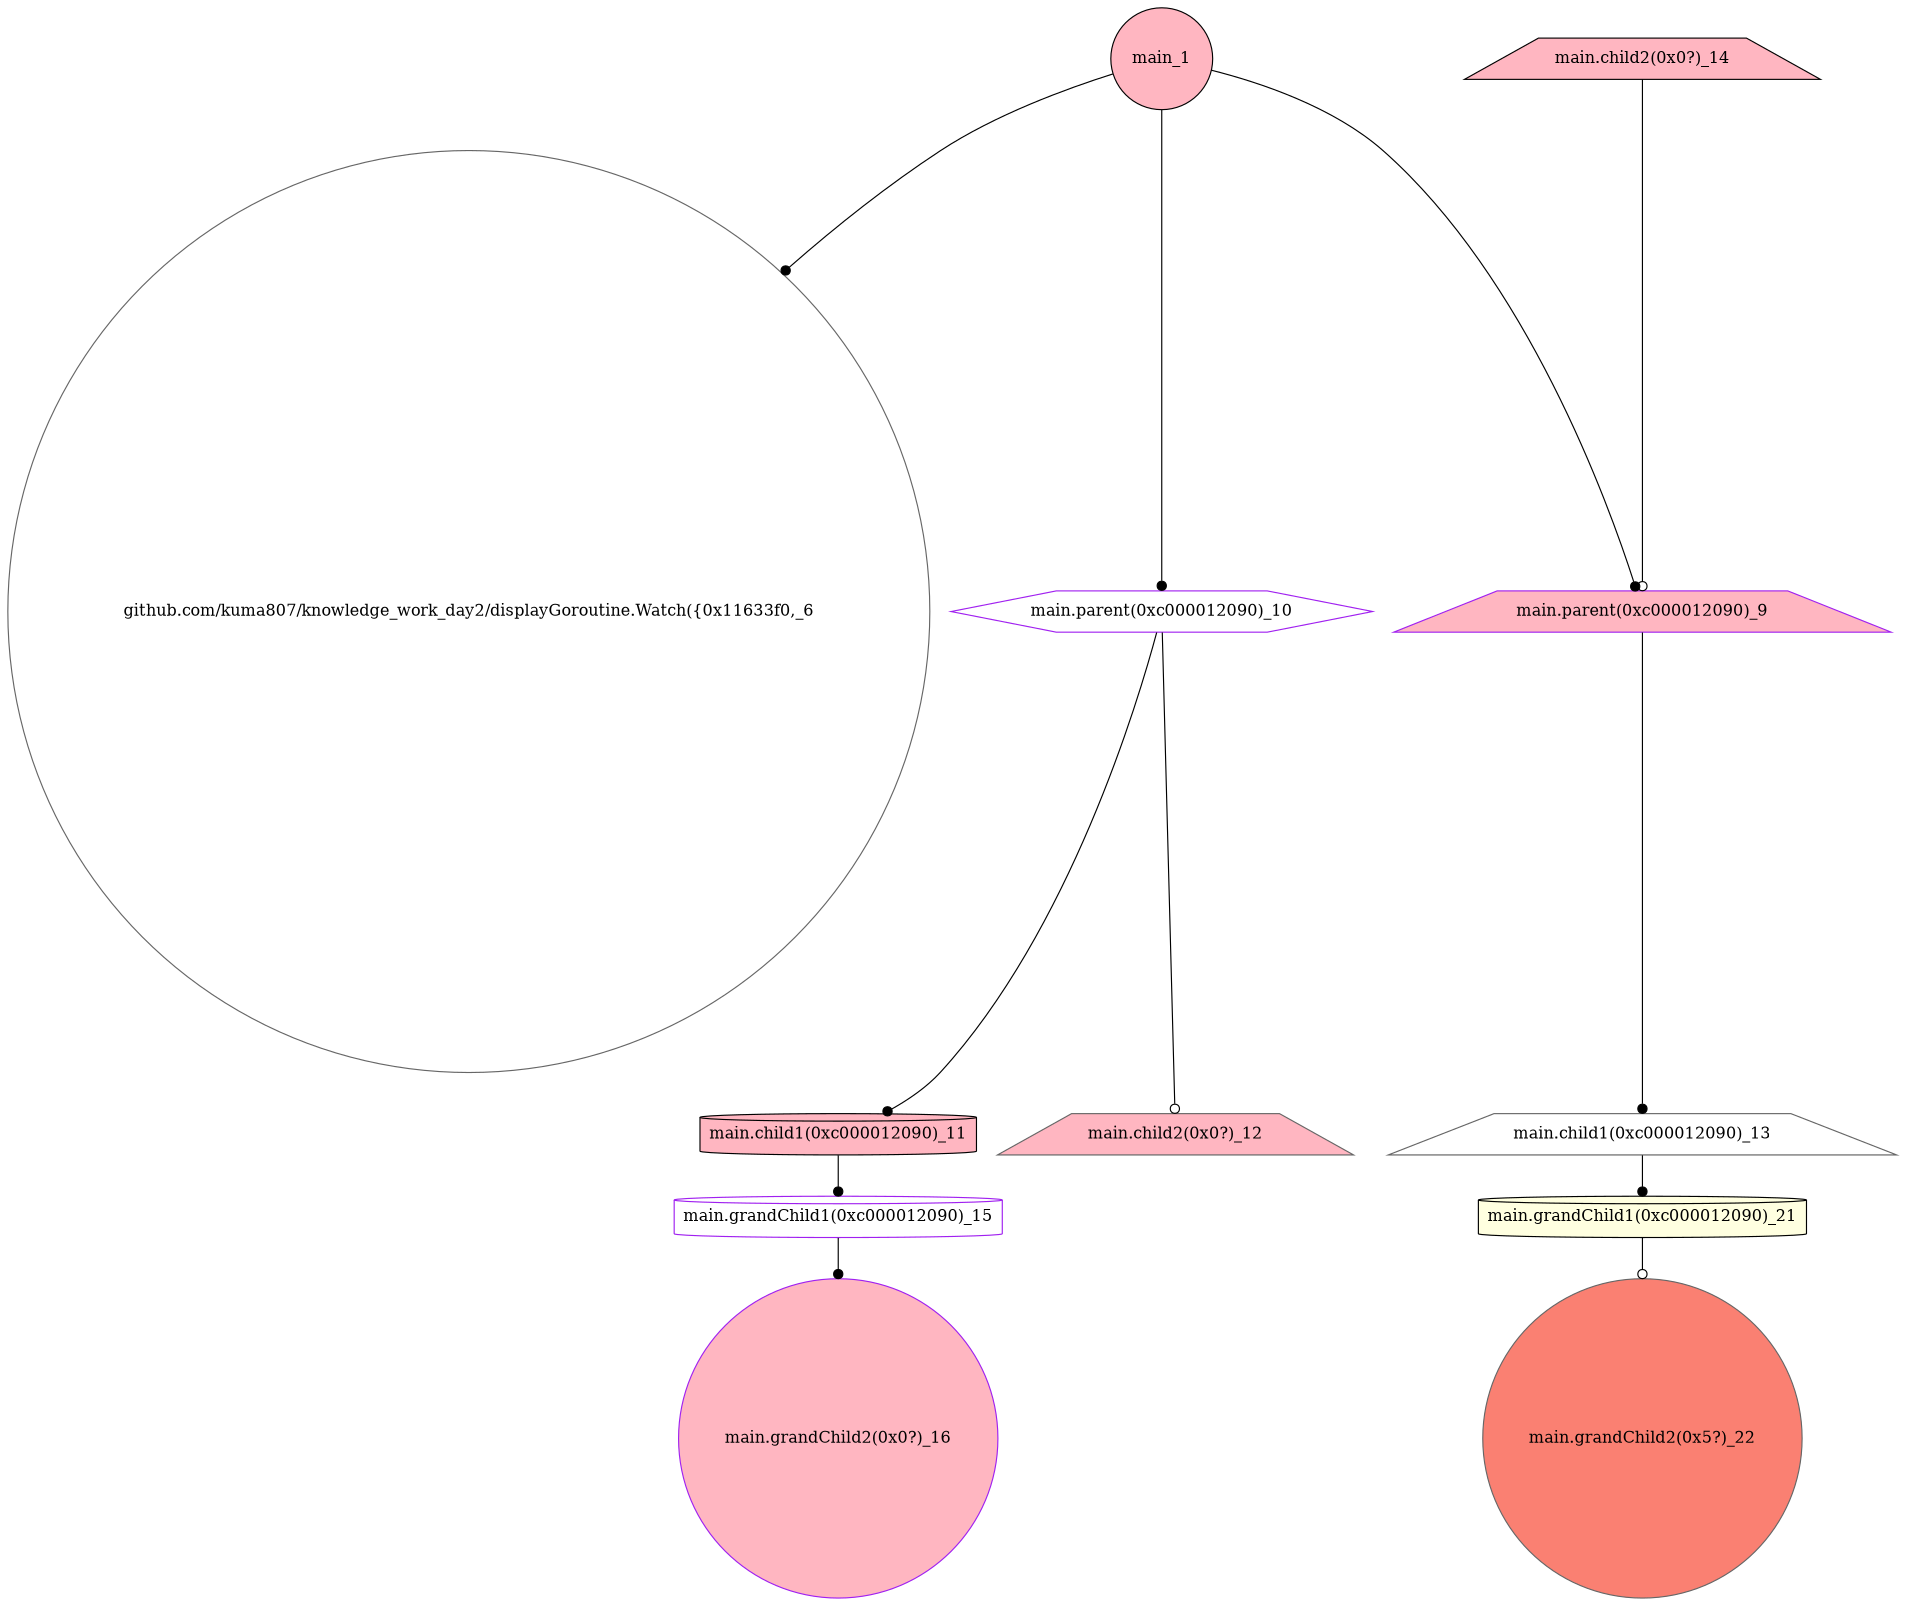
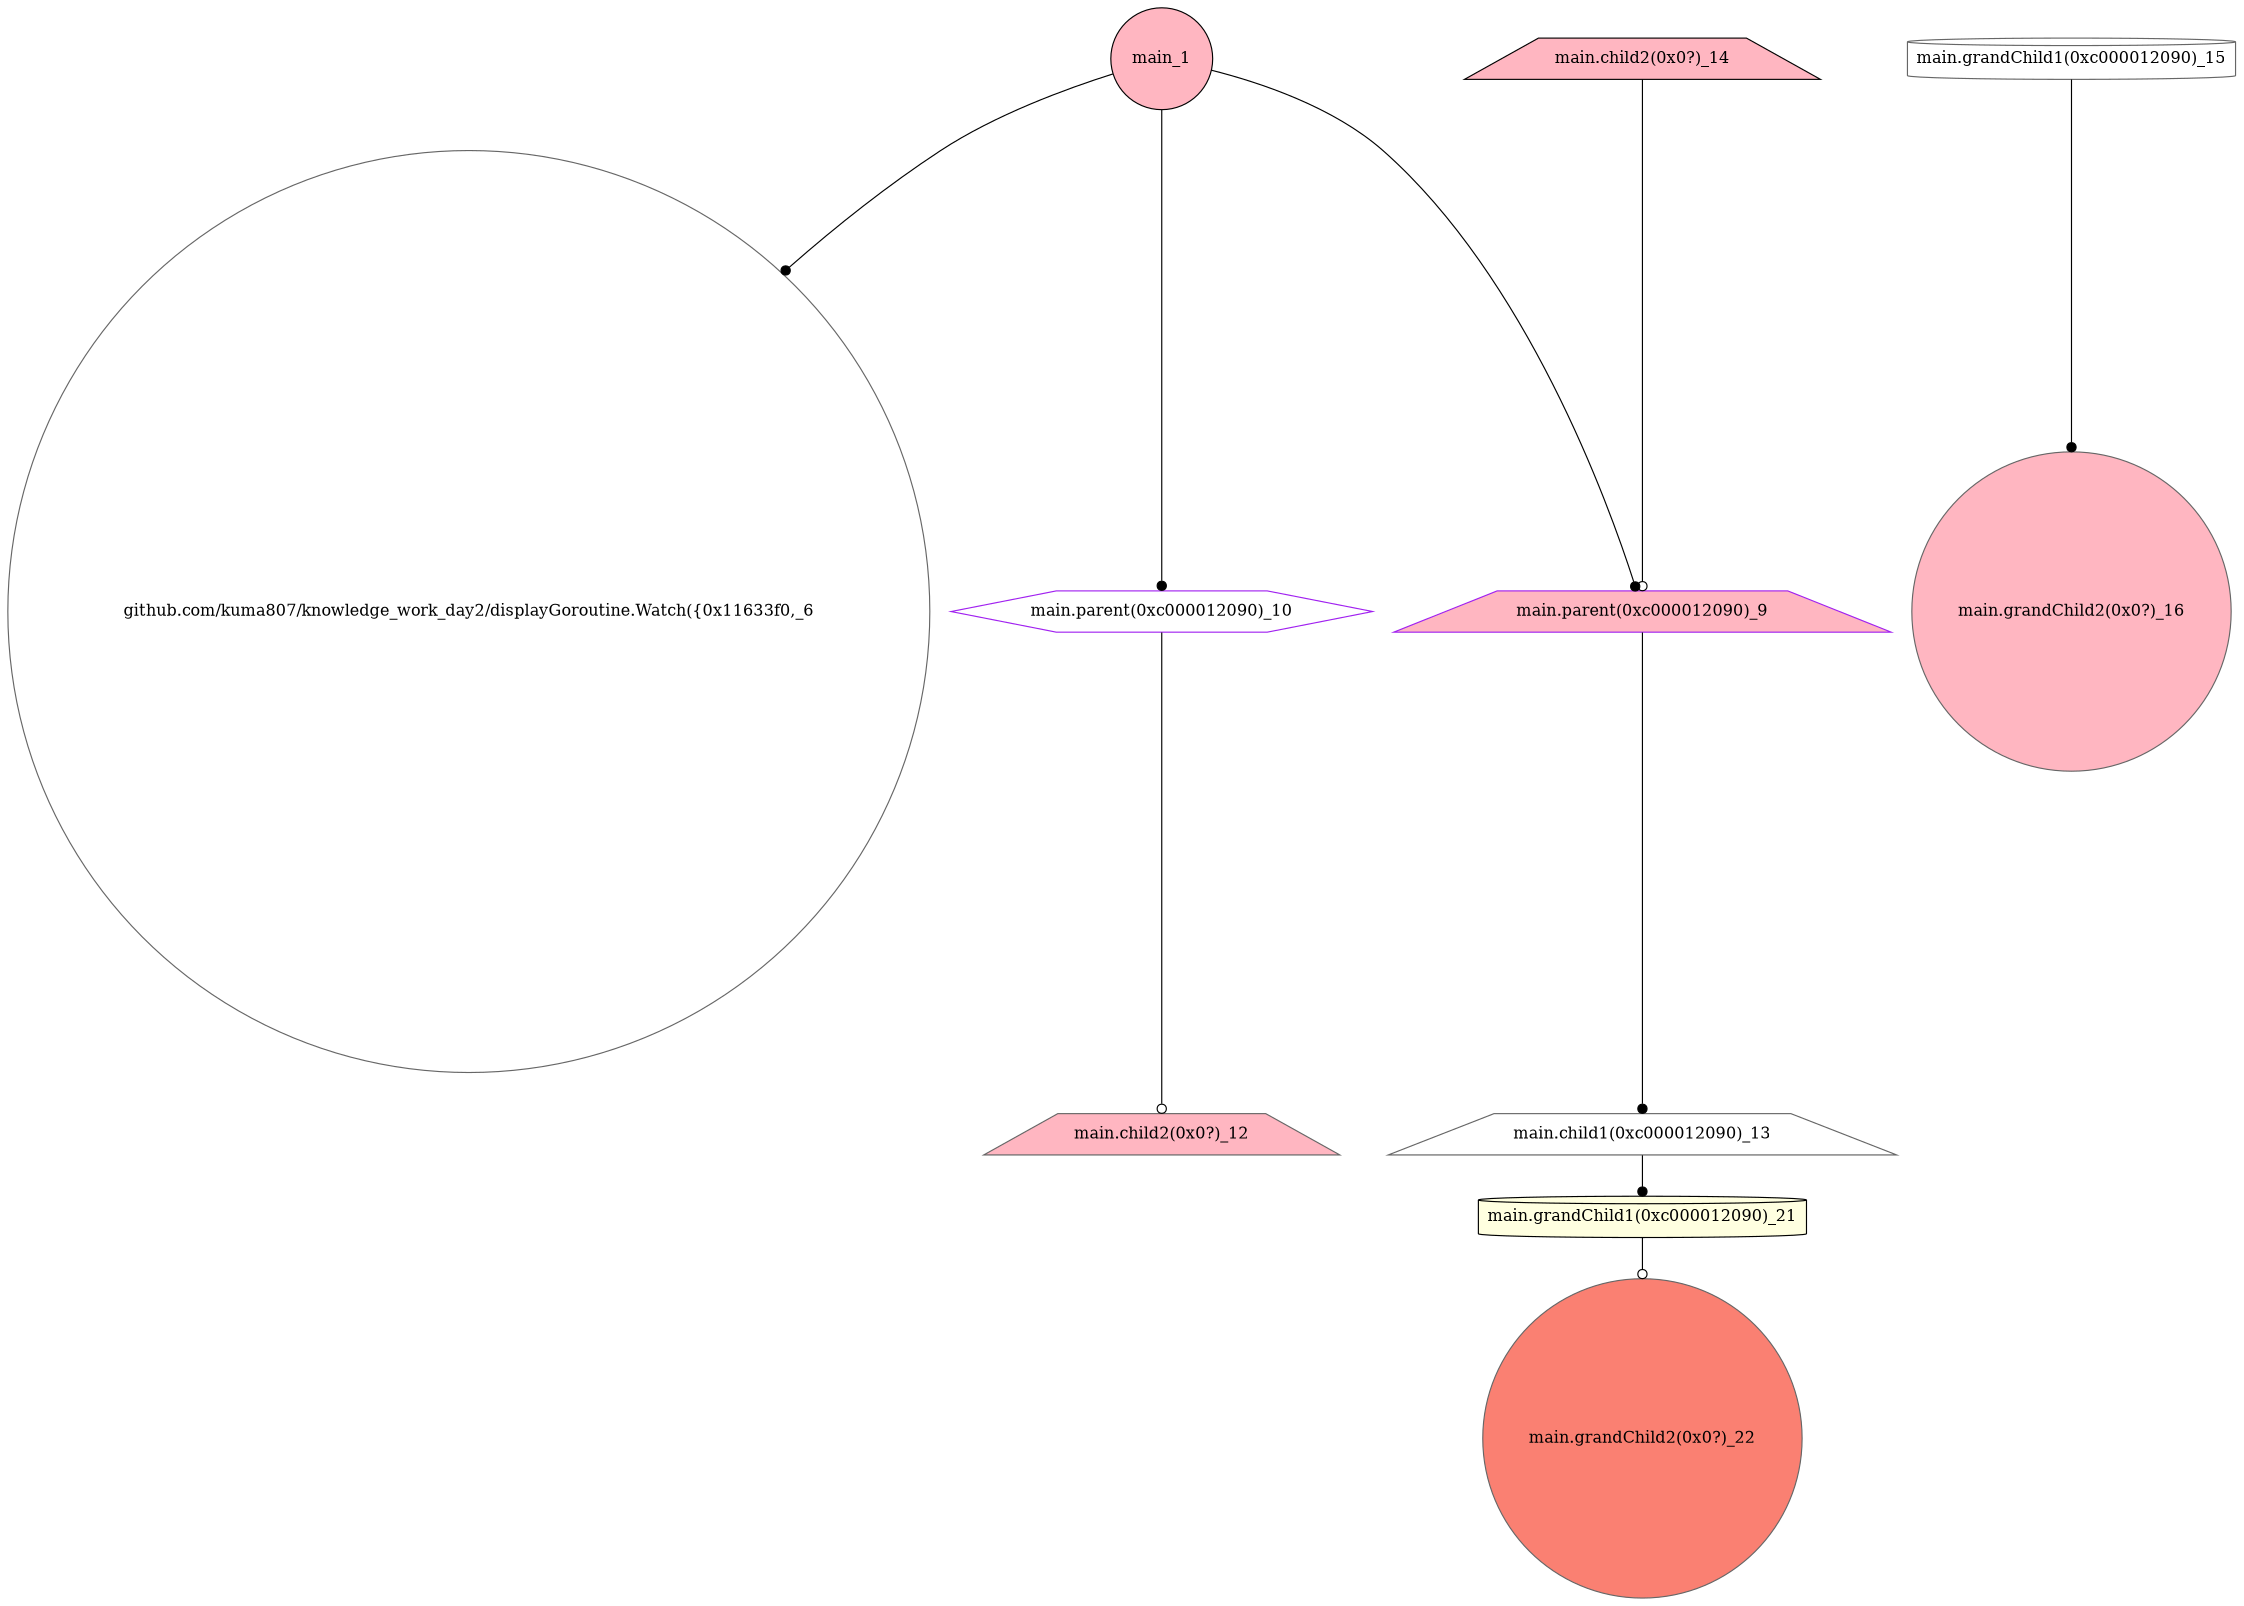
(838, 1134) -> none
(838, 1217) -> (2072, 59)
(838, 1438) -> (2072, 612)
(1642, 1438) -> (1642, 1438)
